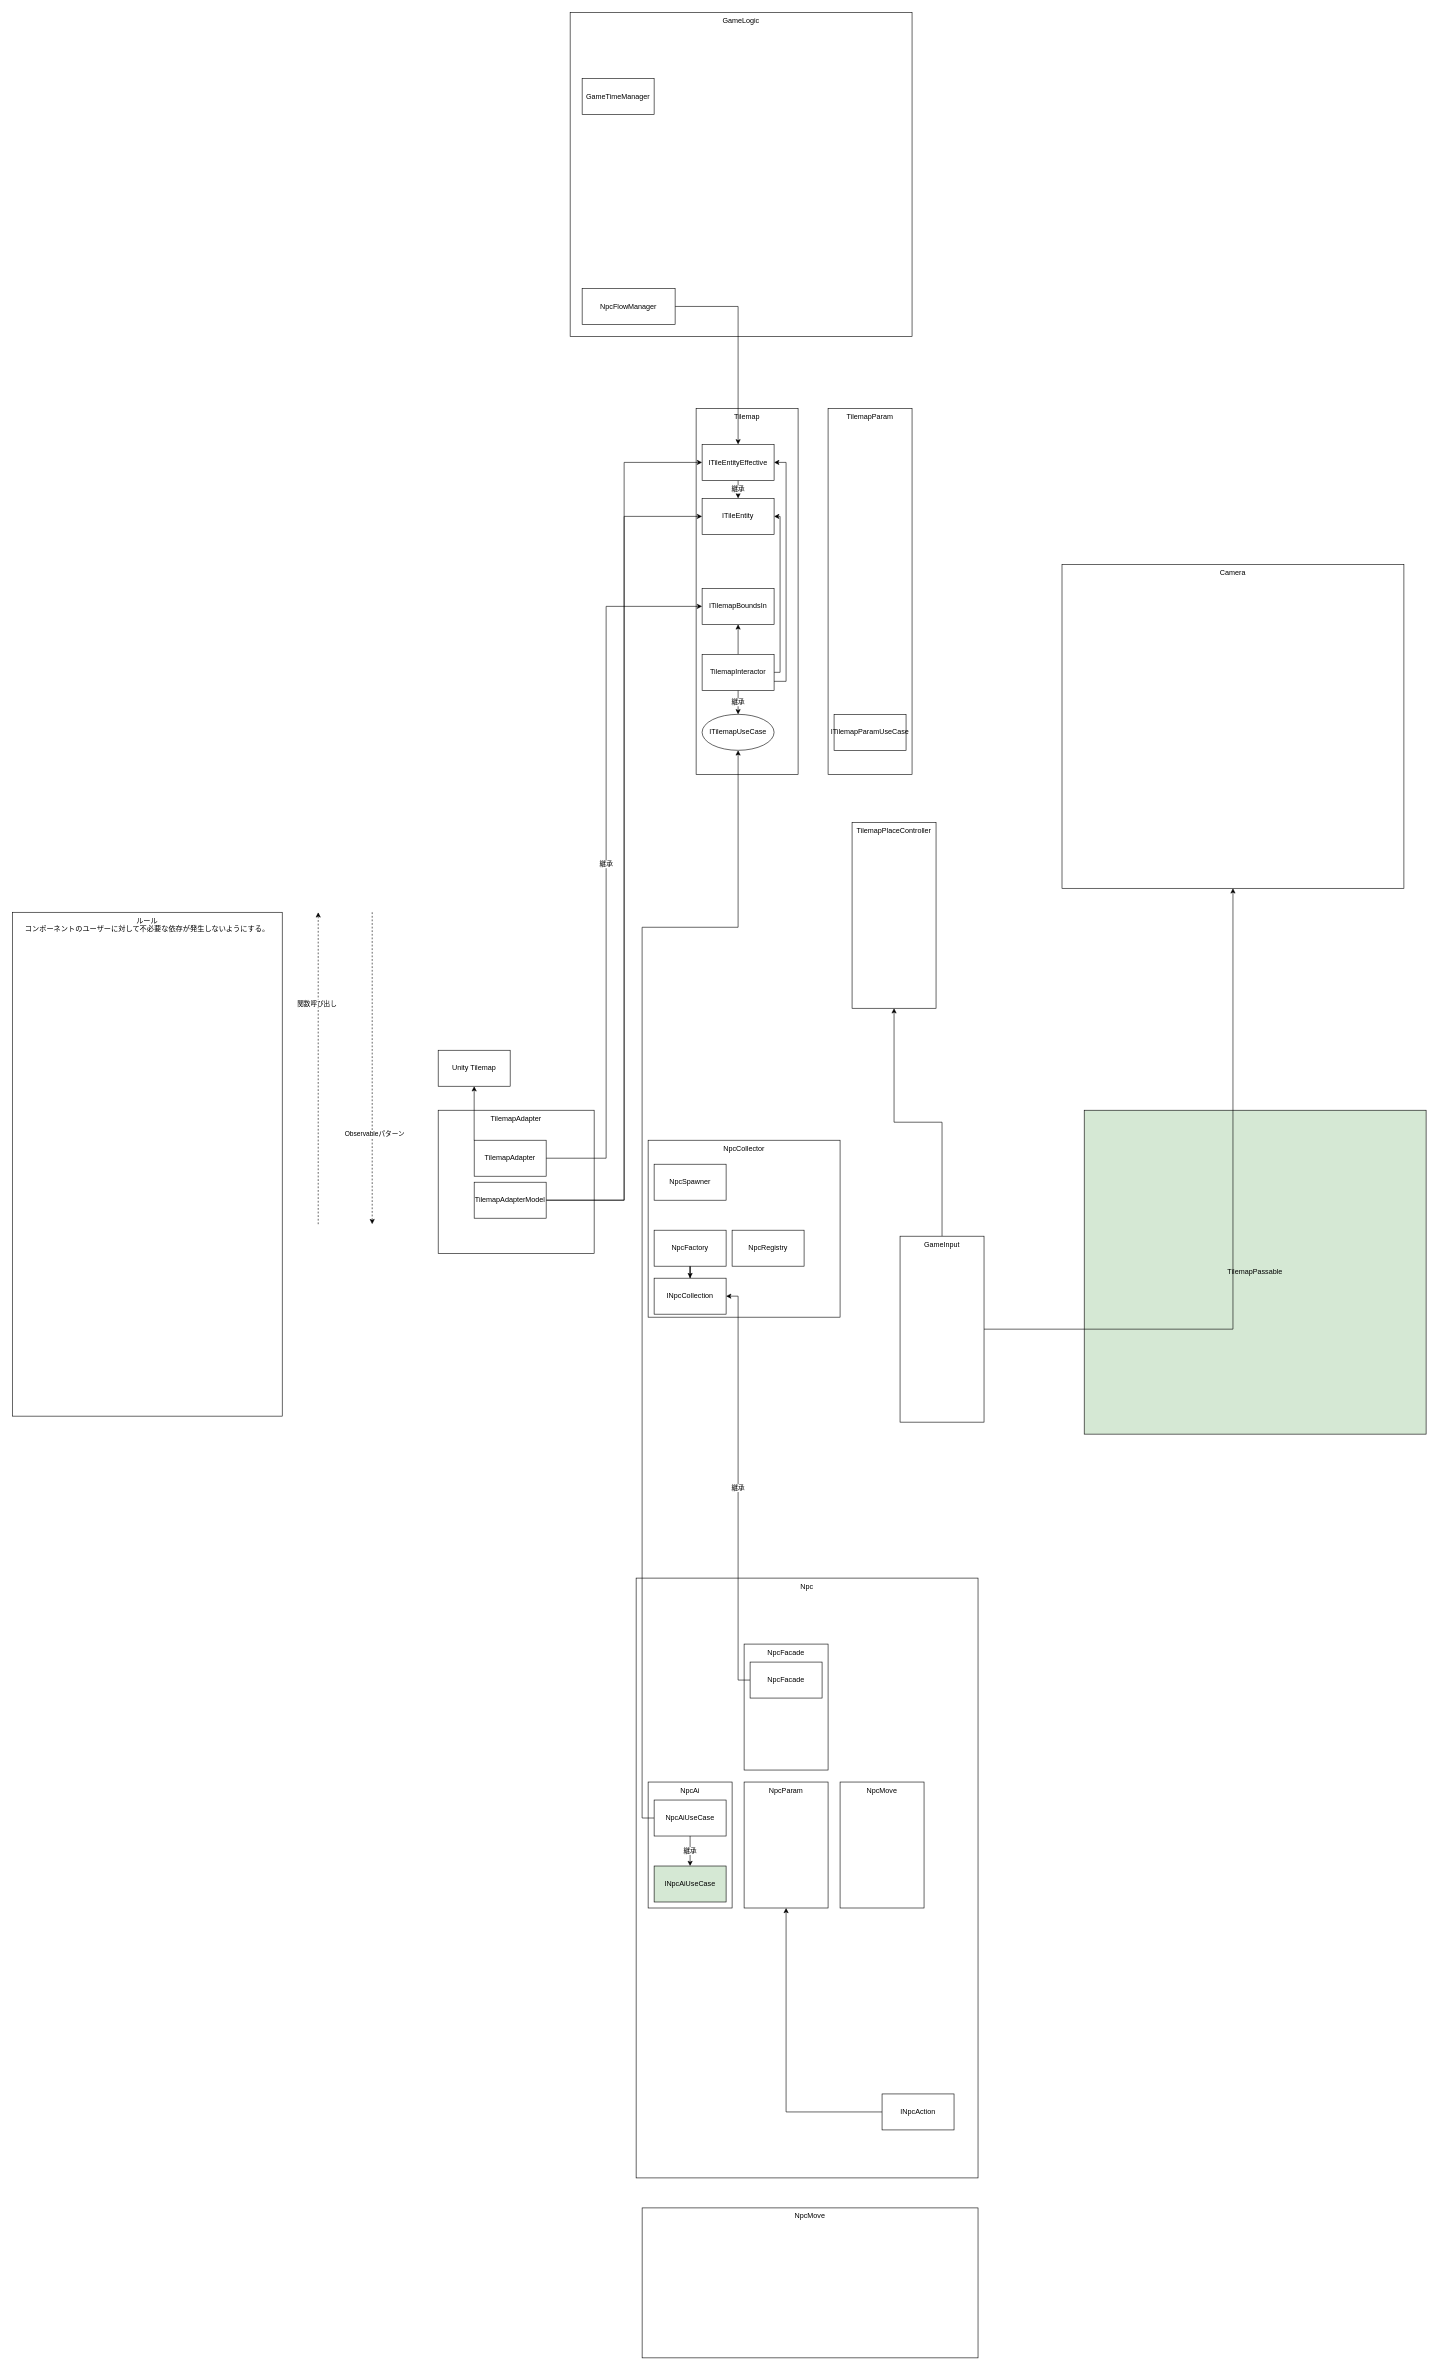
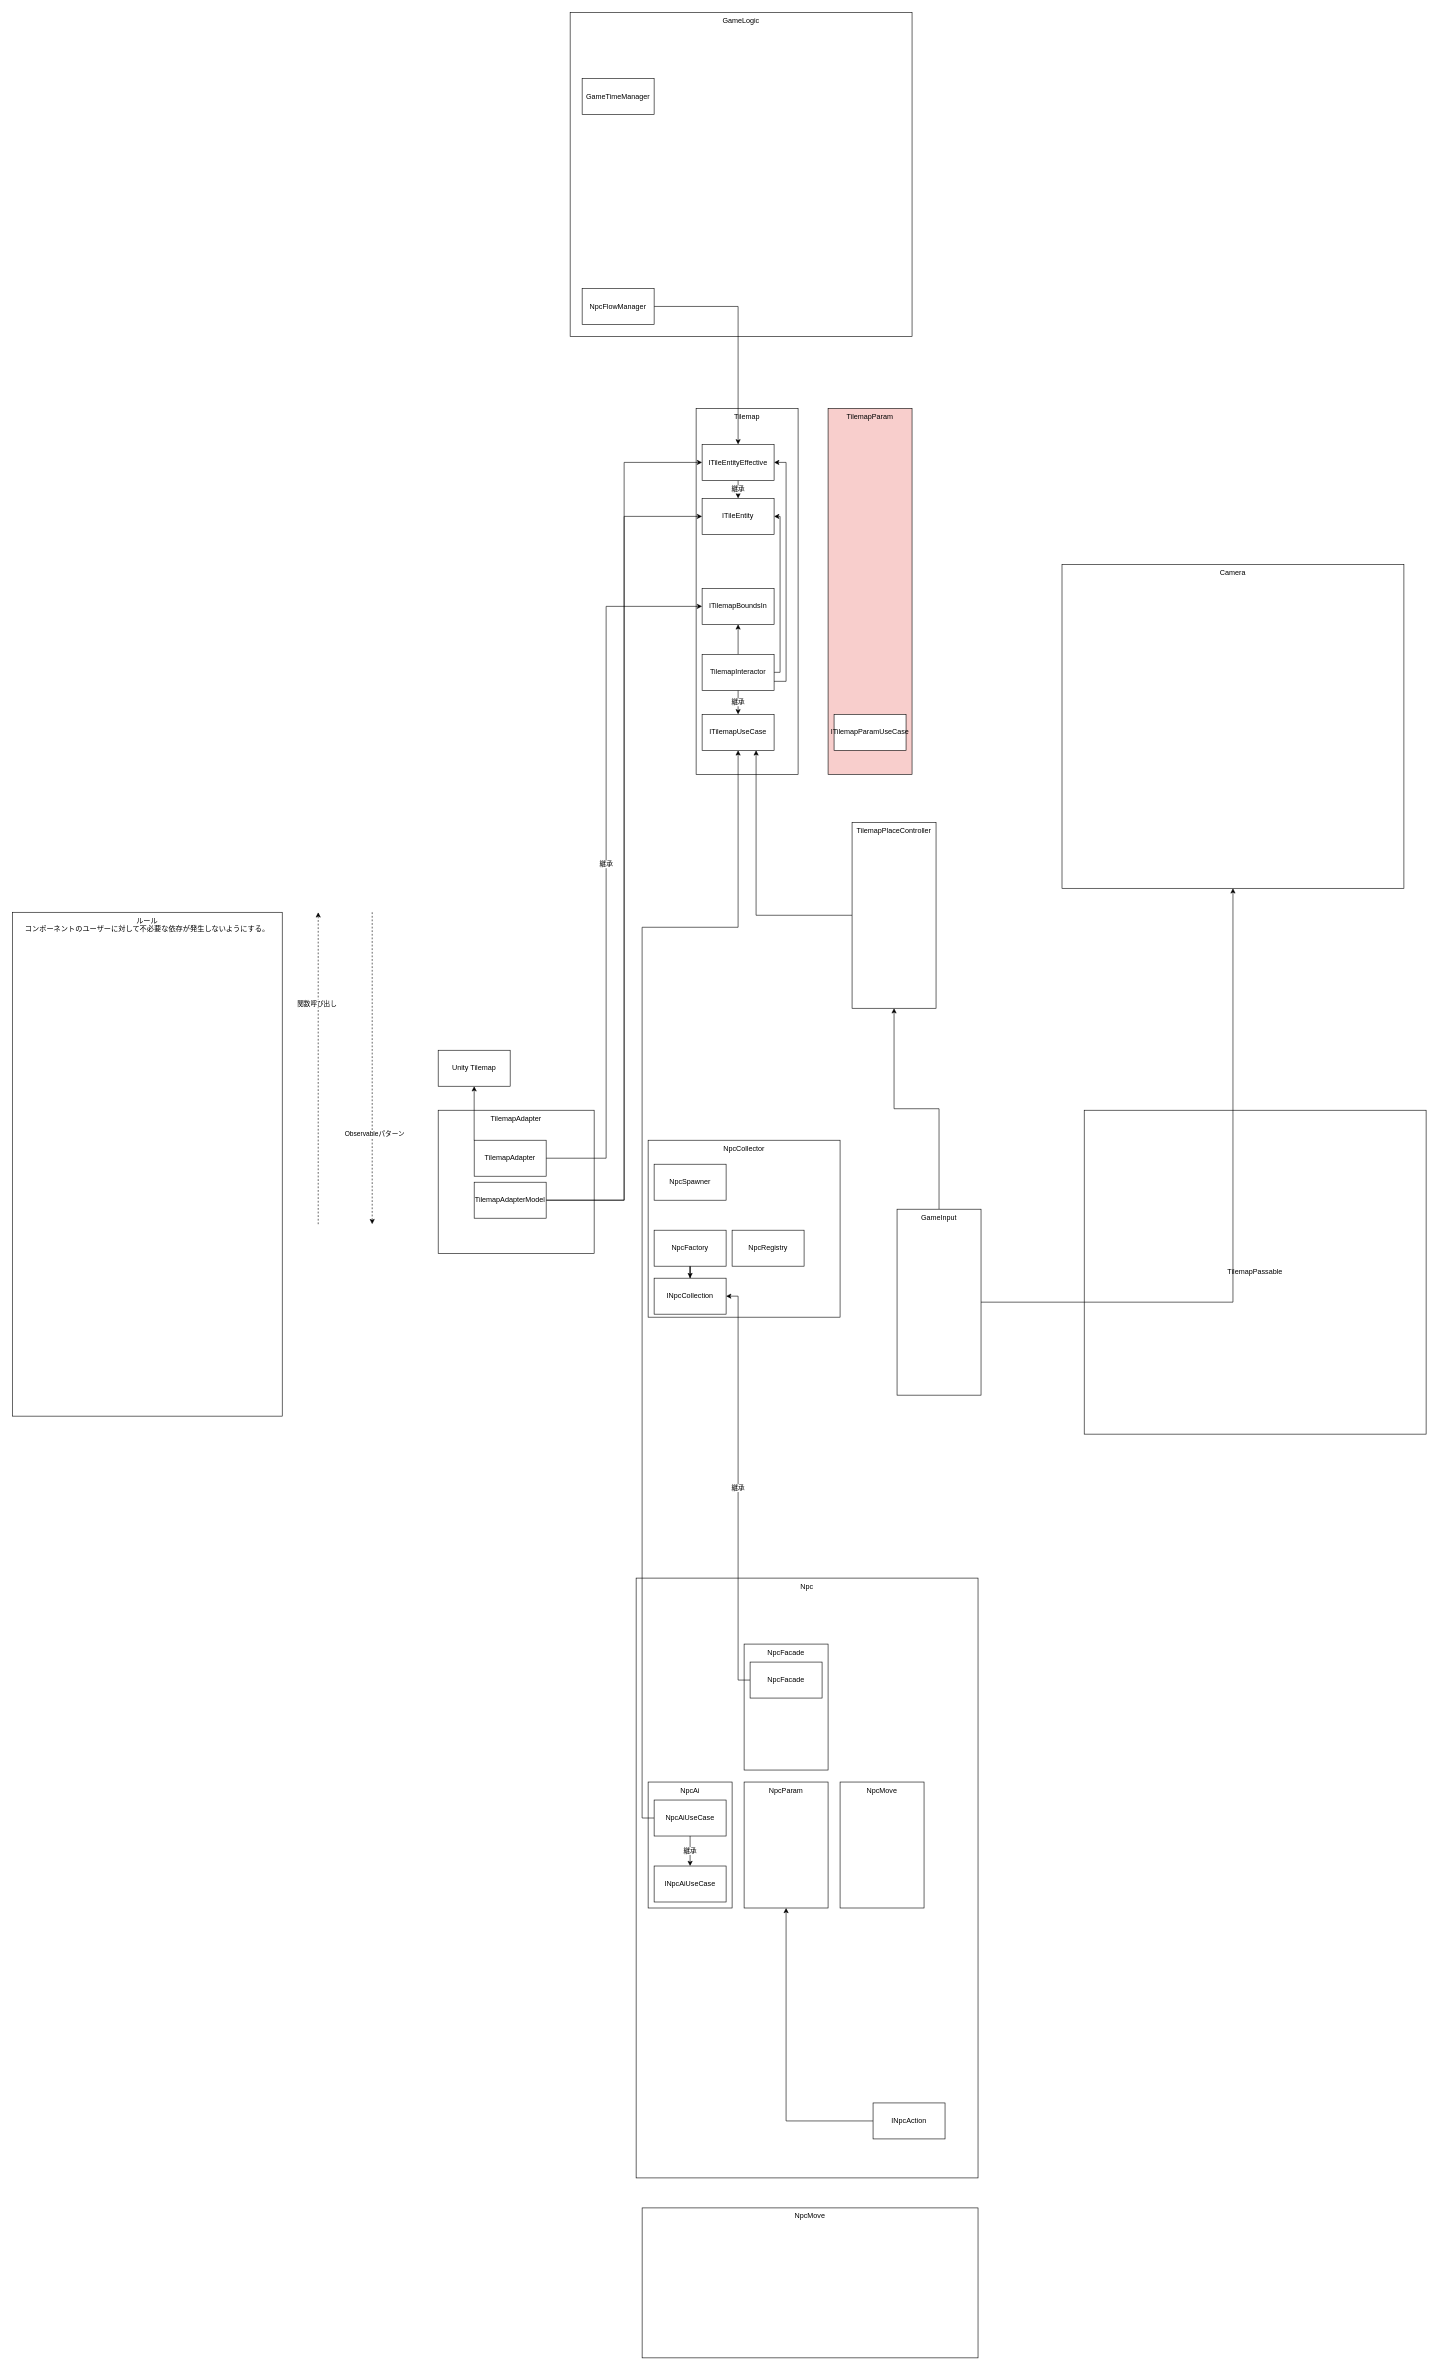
(629, 306) -> (618, 306)
(870, 591) -> (870, 591)
(738, 732) -> (738, 732)
none -> (756, 755)
(1256, 1272) -> (1256, 1272)
(942, 1329) -> (939, 1302)
(690, 1884) -> (690, 1884)
(918, 2112) -> (909, 2121)
